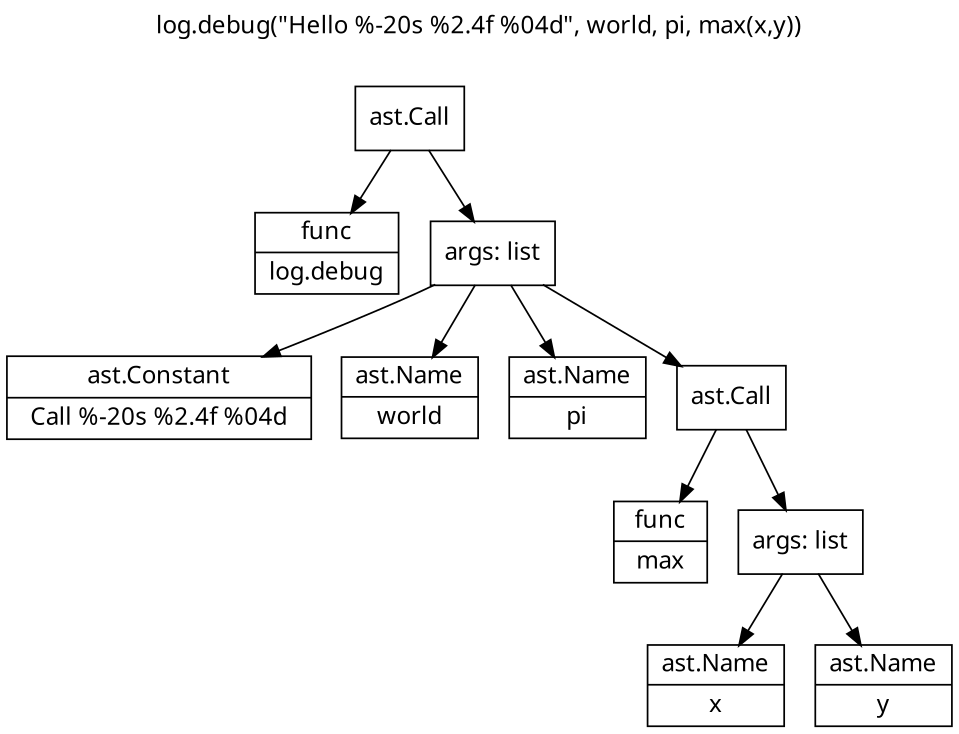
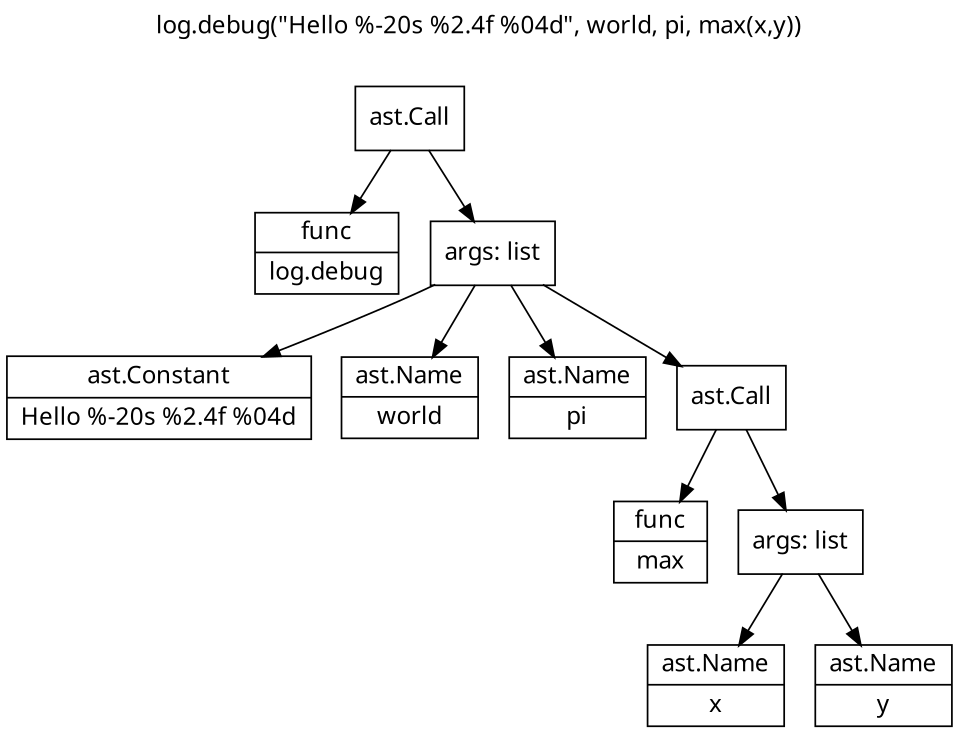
(159, 418) -> (159, 418)
